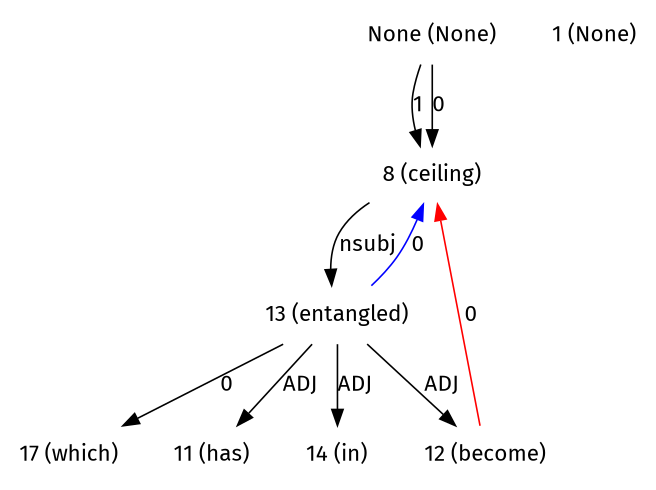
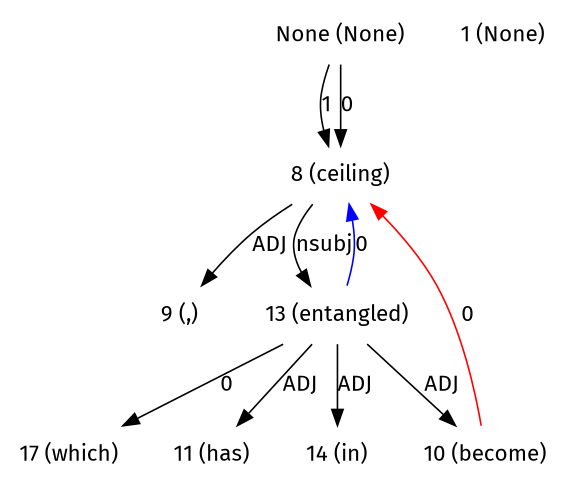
none -> (180, 315)
(485, 455) -> (485, 455)
